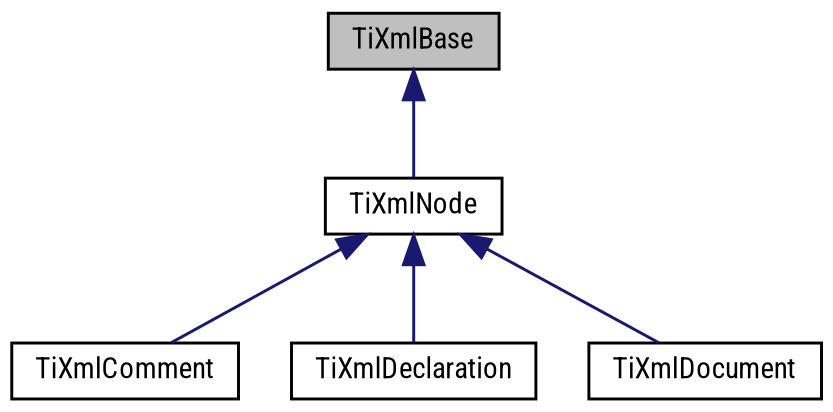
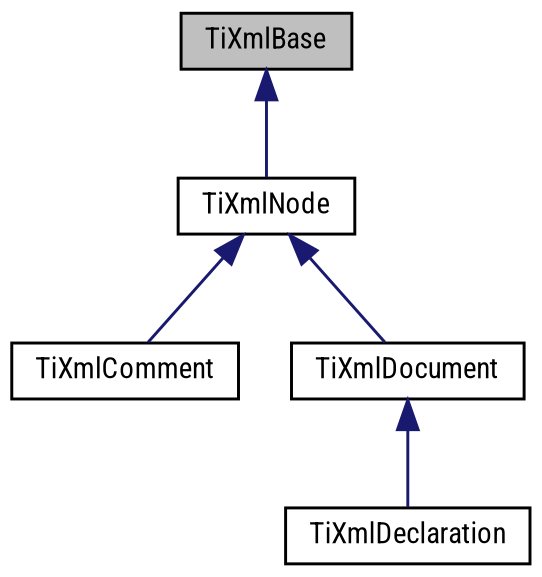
(414, 304) -> (408, 469)
